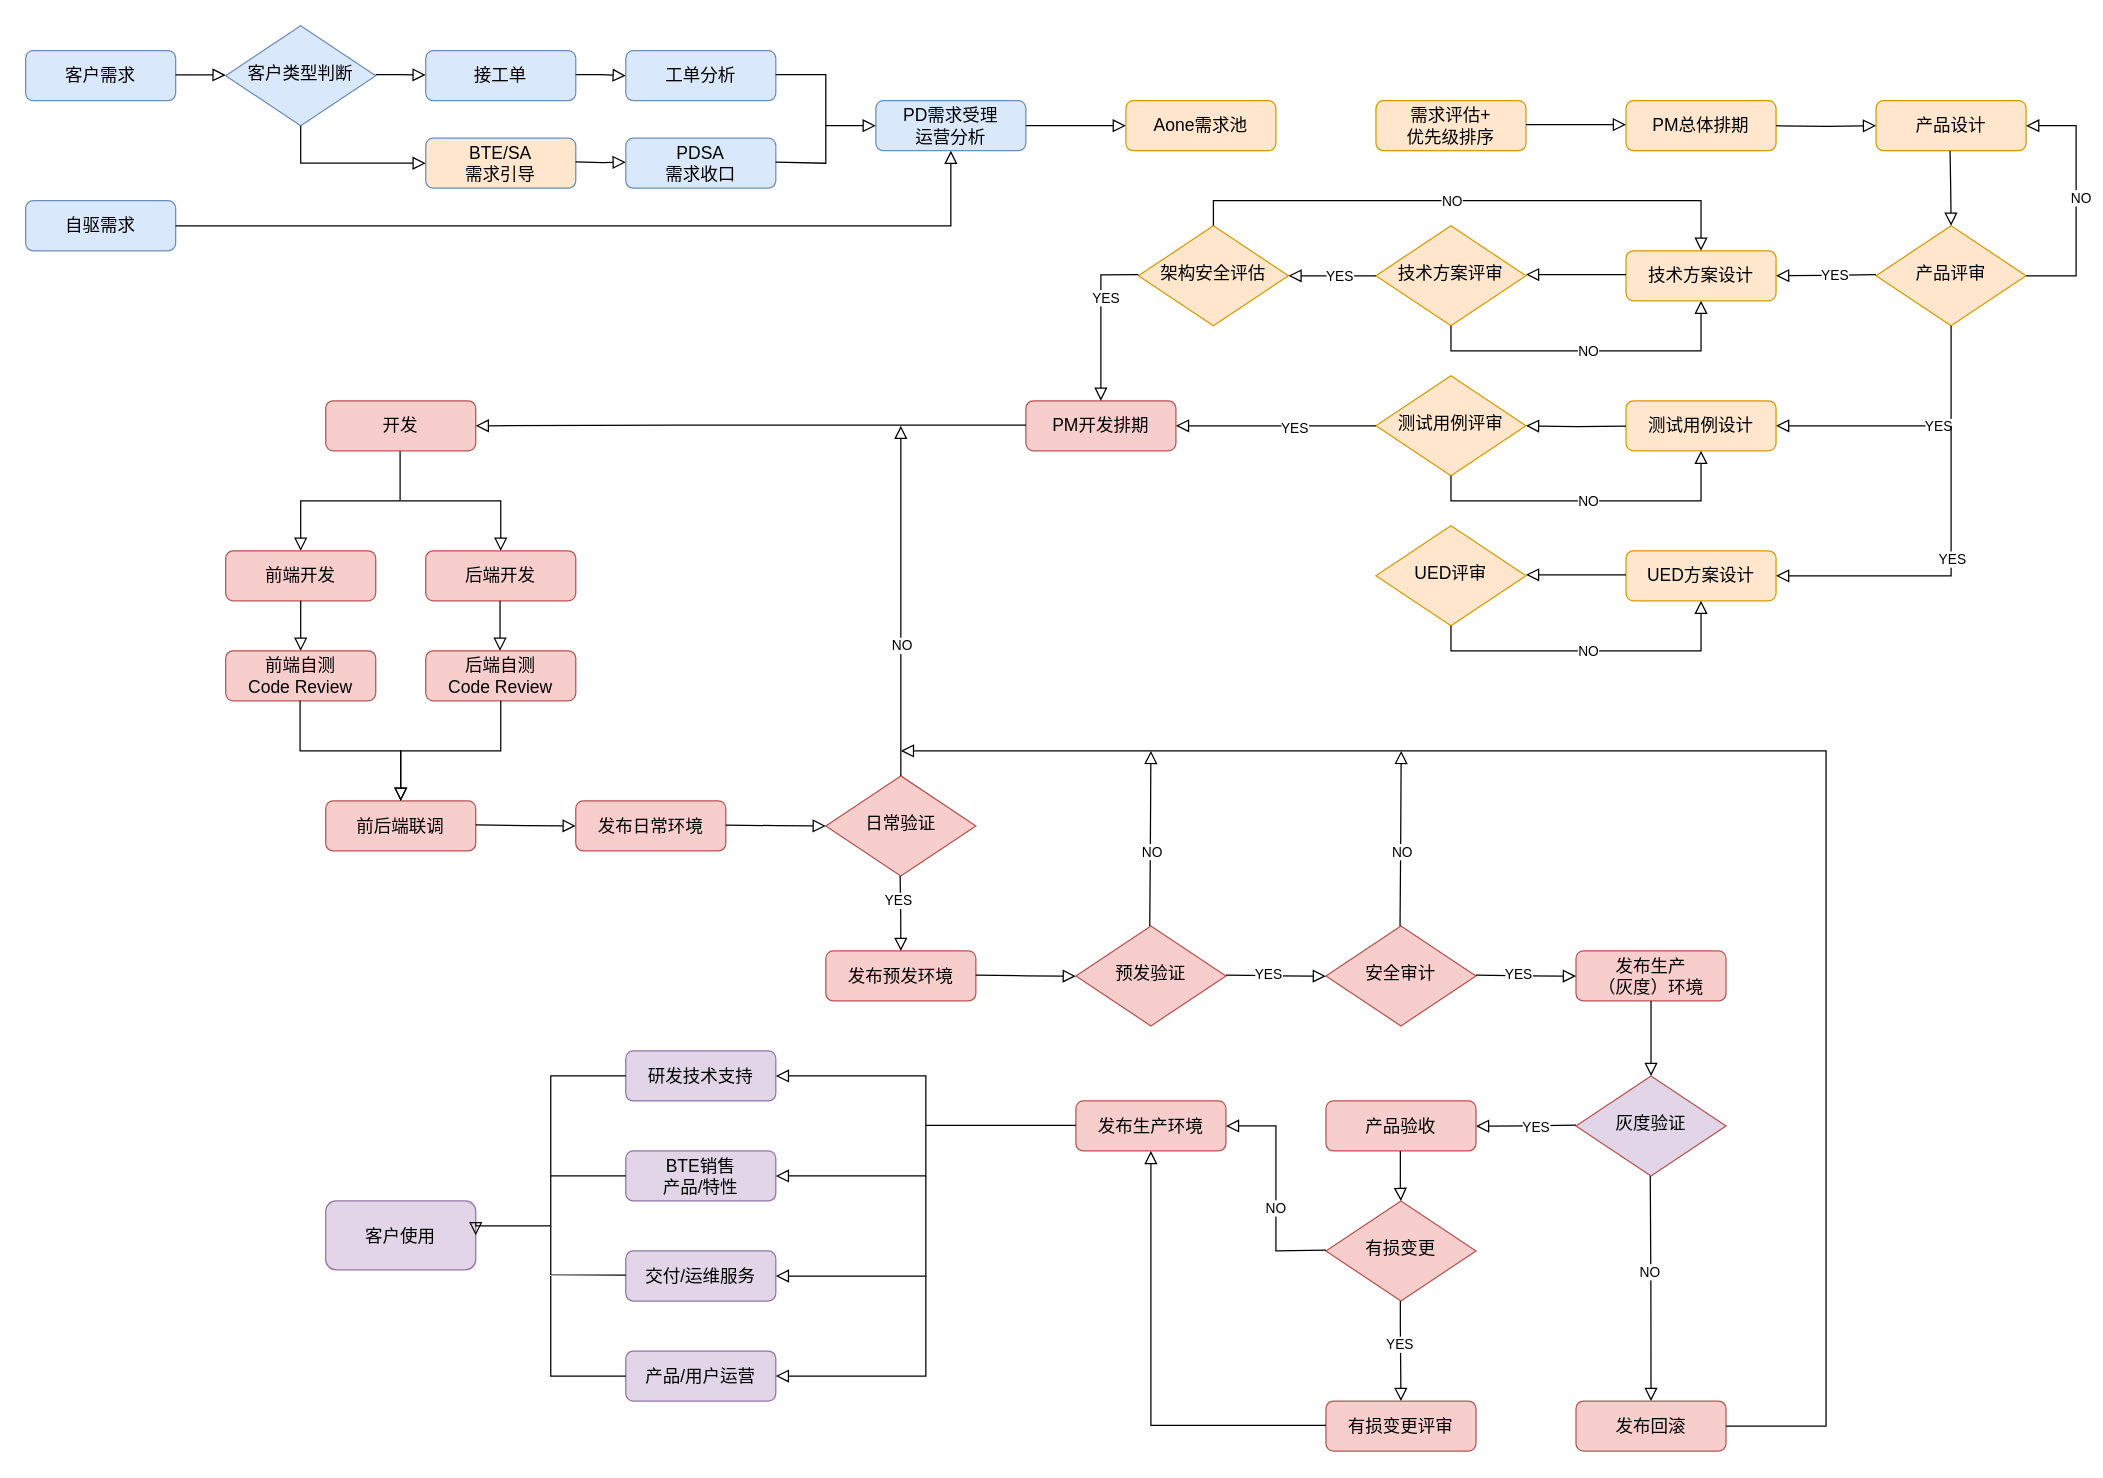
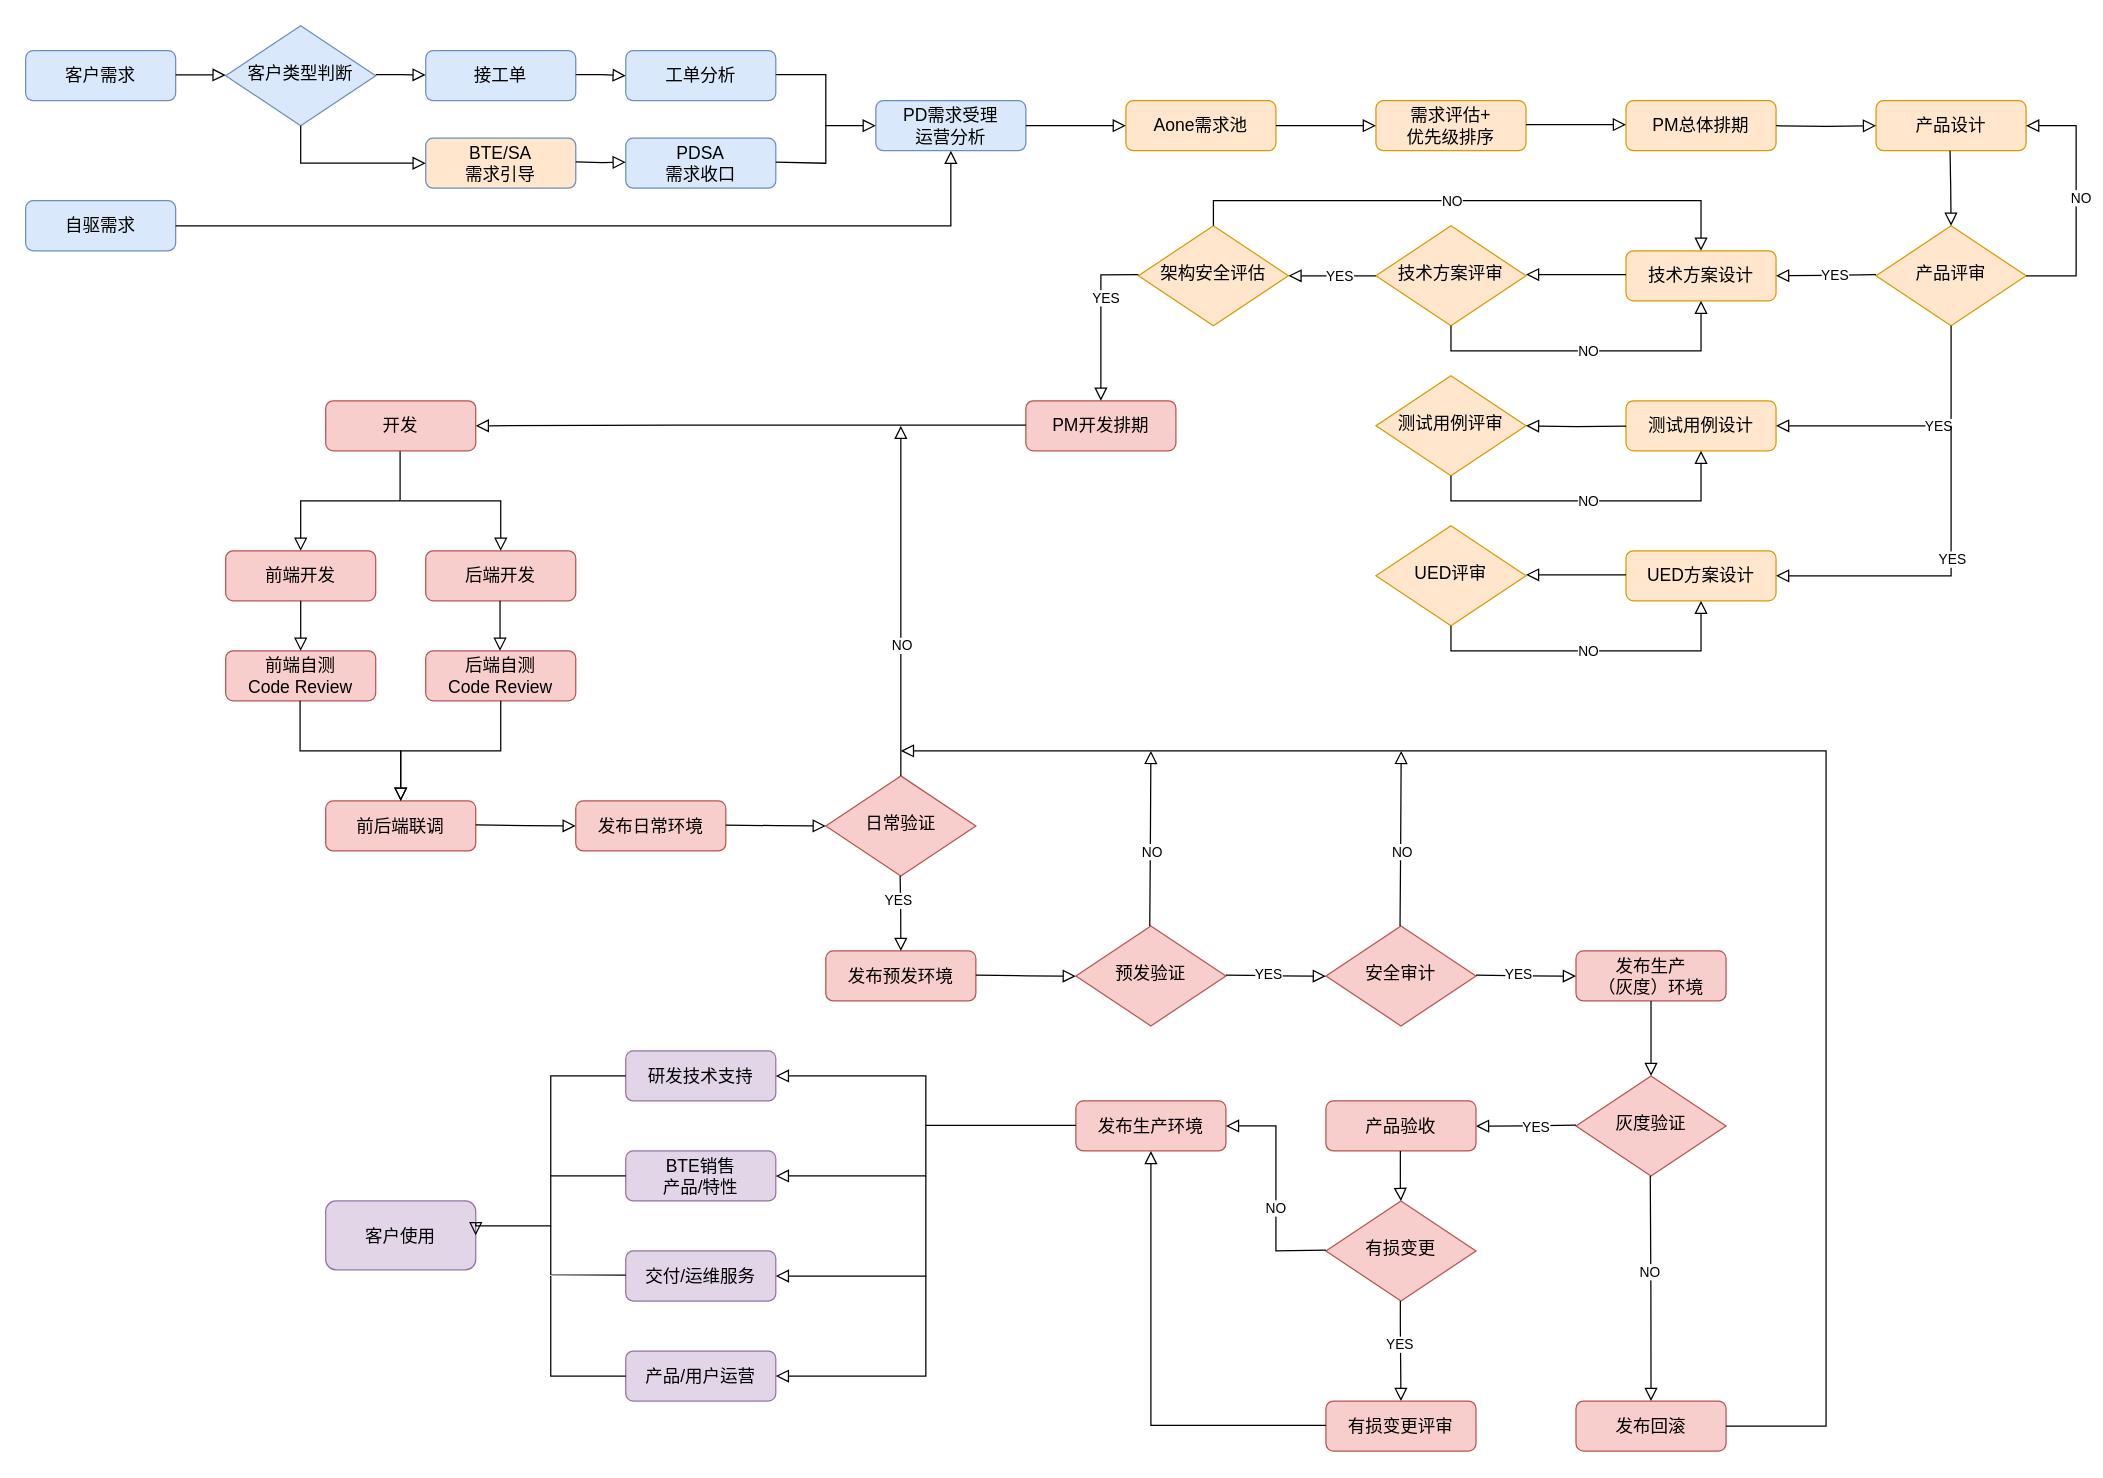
none -> (1319, 126)
(1282, 426) -> none
(1651, 1126) -> (1651, 1126)
